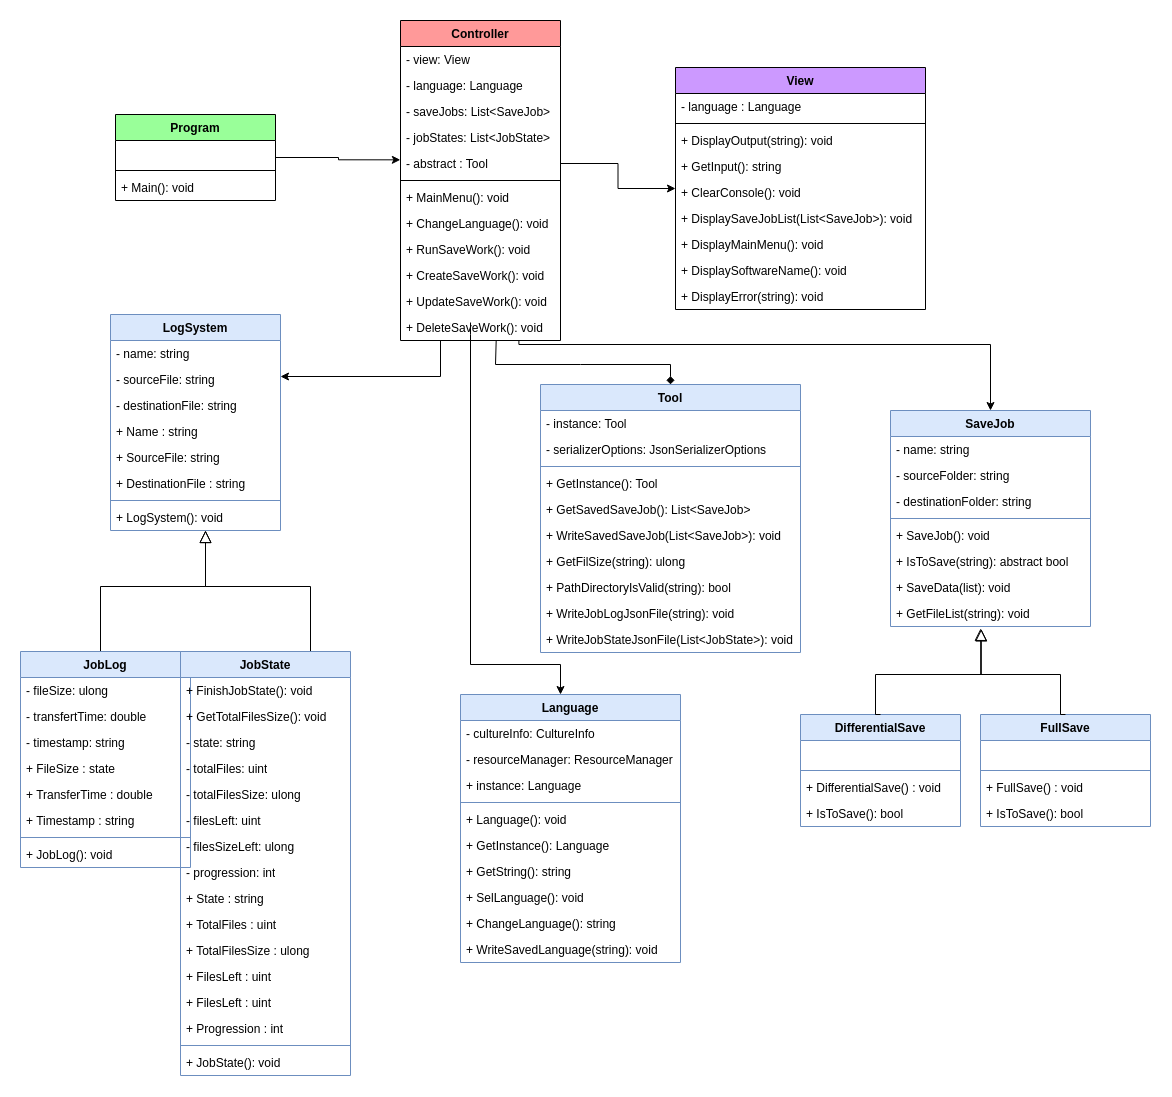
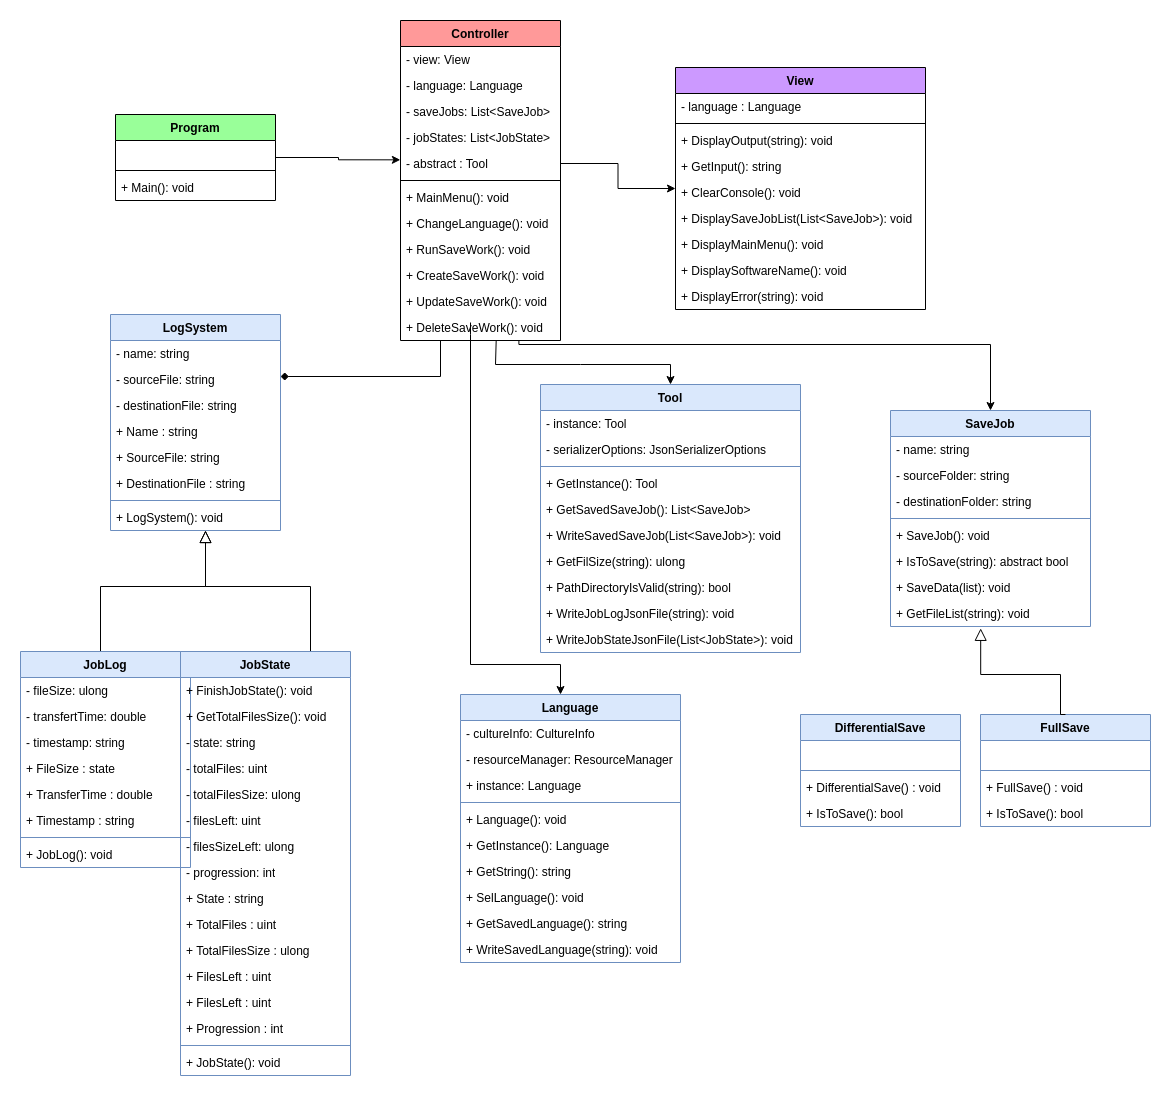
(671, 376) -> (671, 376)
(288, 377) -> (289, 377)
(904, 675) -> none
(548, 925) -> (554, 925)
